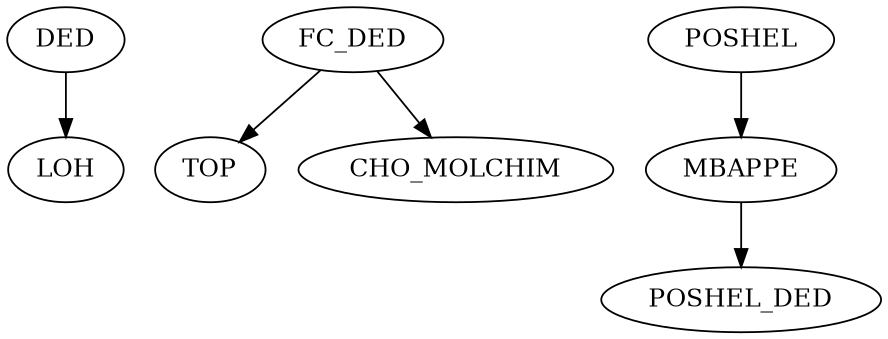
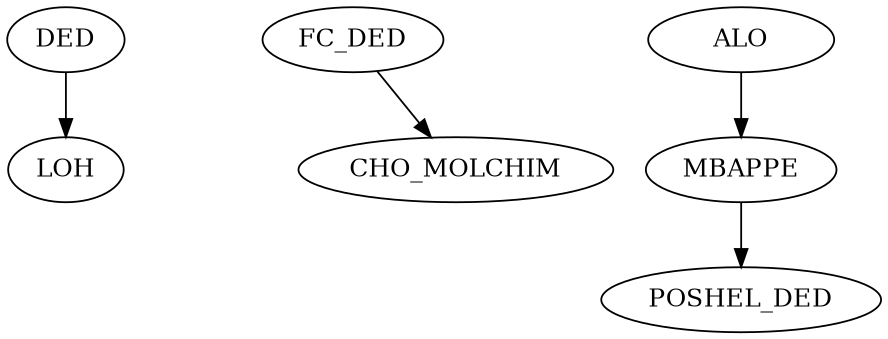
(741, 40) -> (741, 40)
(210, 170) -> none
